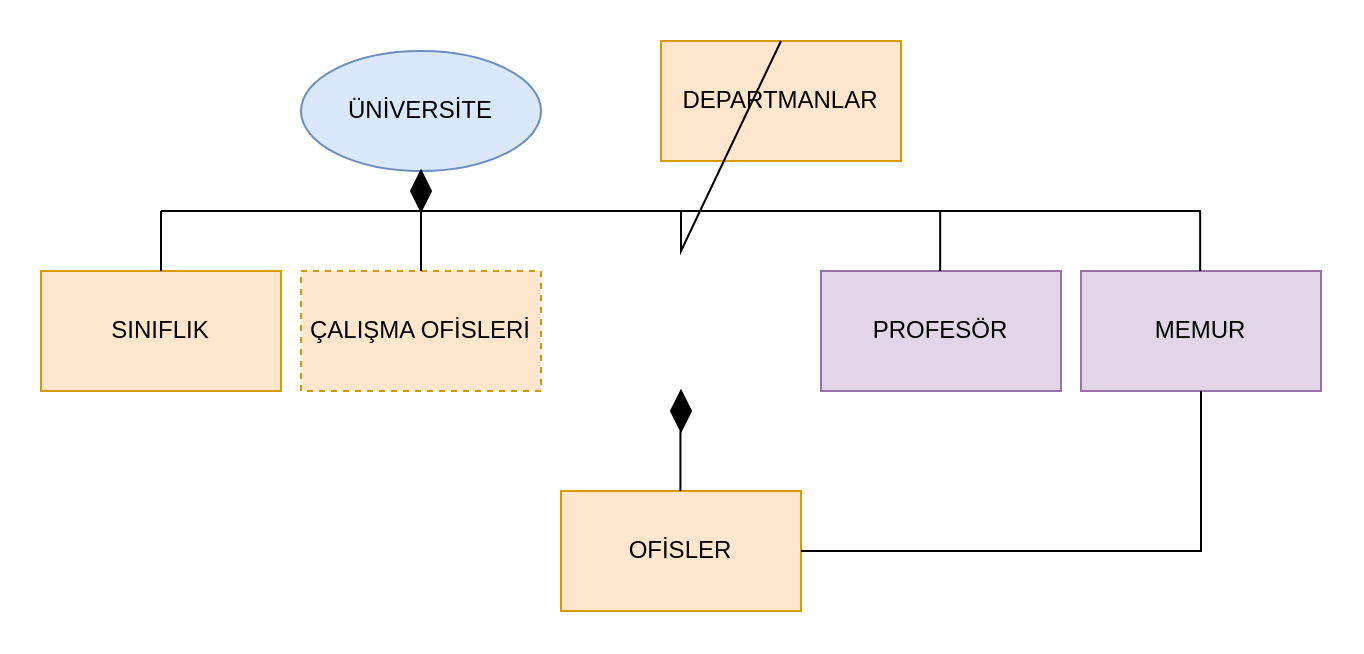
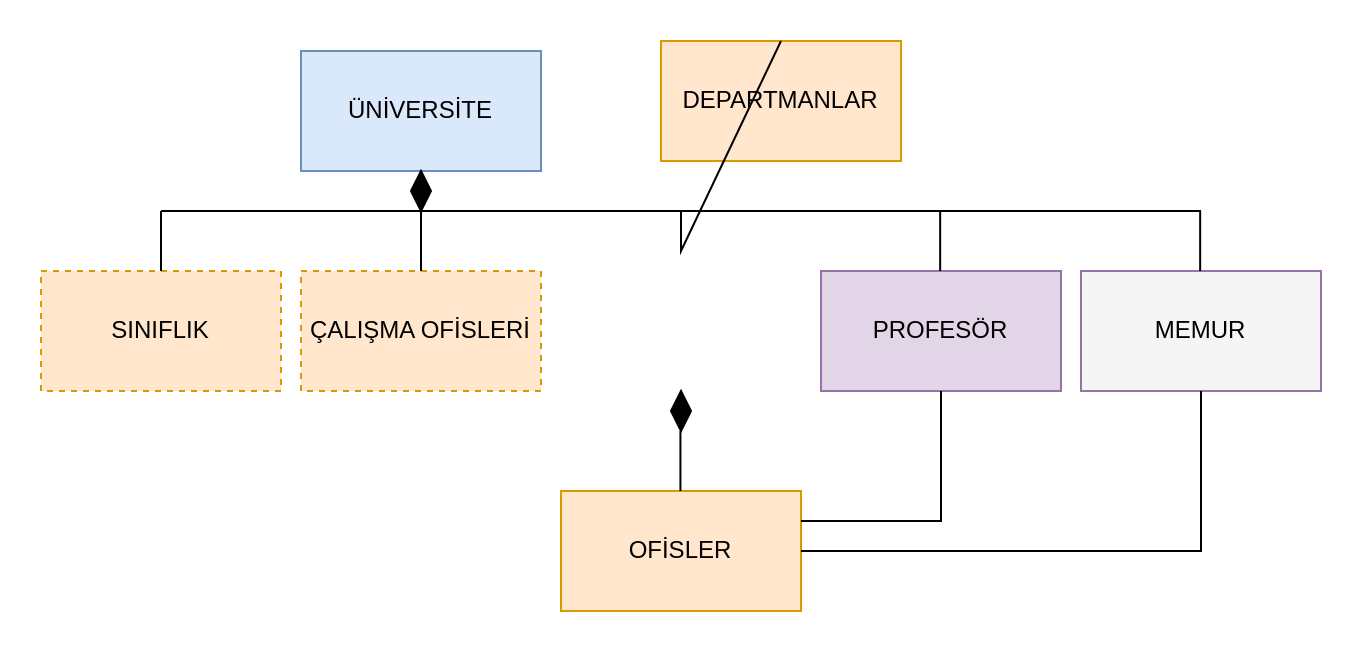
(421, 111) -> (421, 111)
(161, 331) -> (161, 331)
(1201, 331) -> (1201, 331)
none -> (936, 521)
